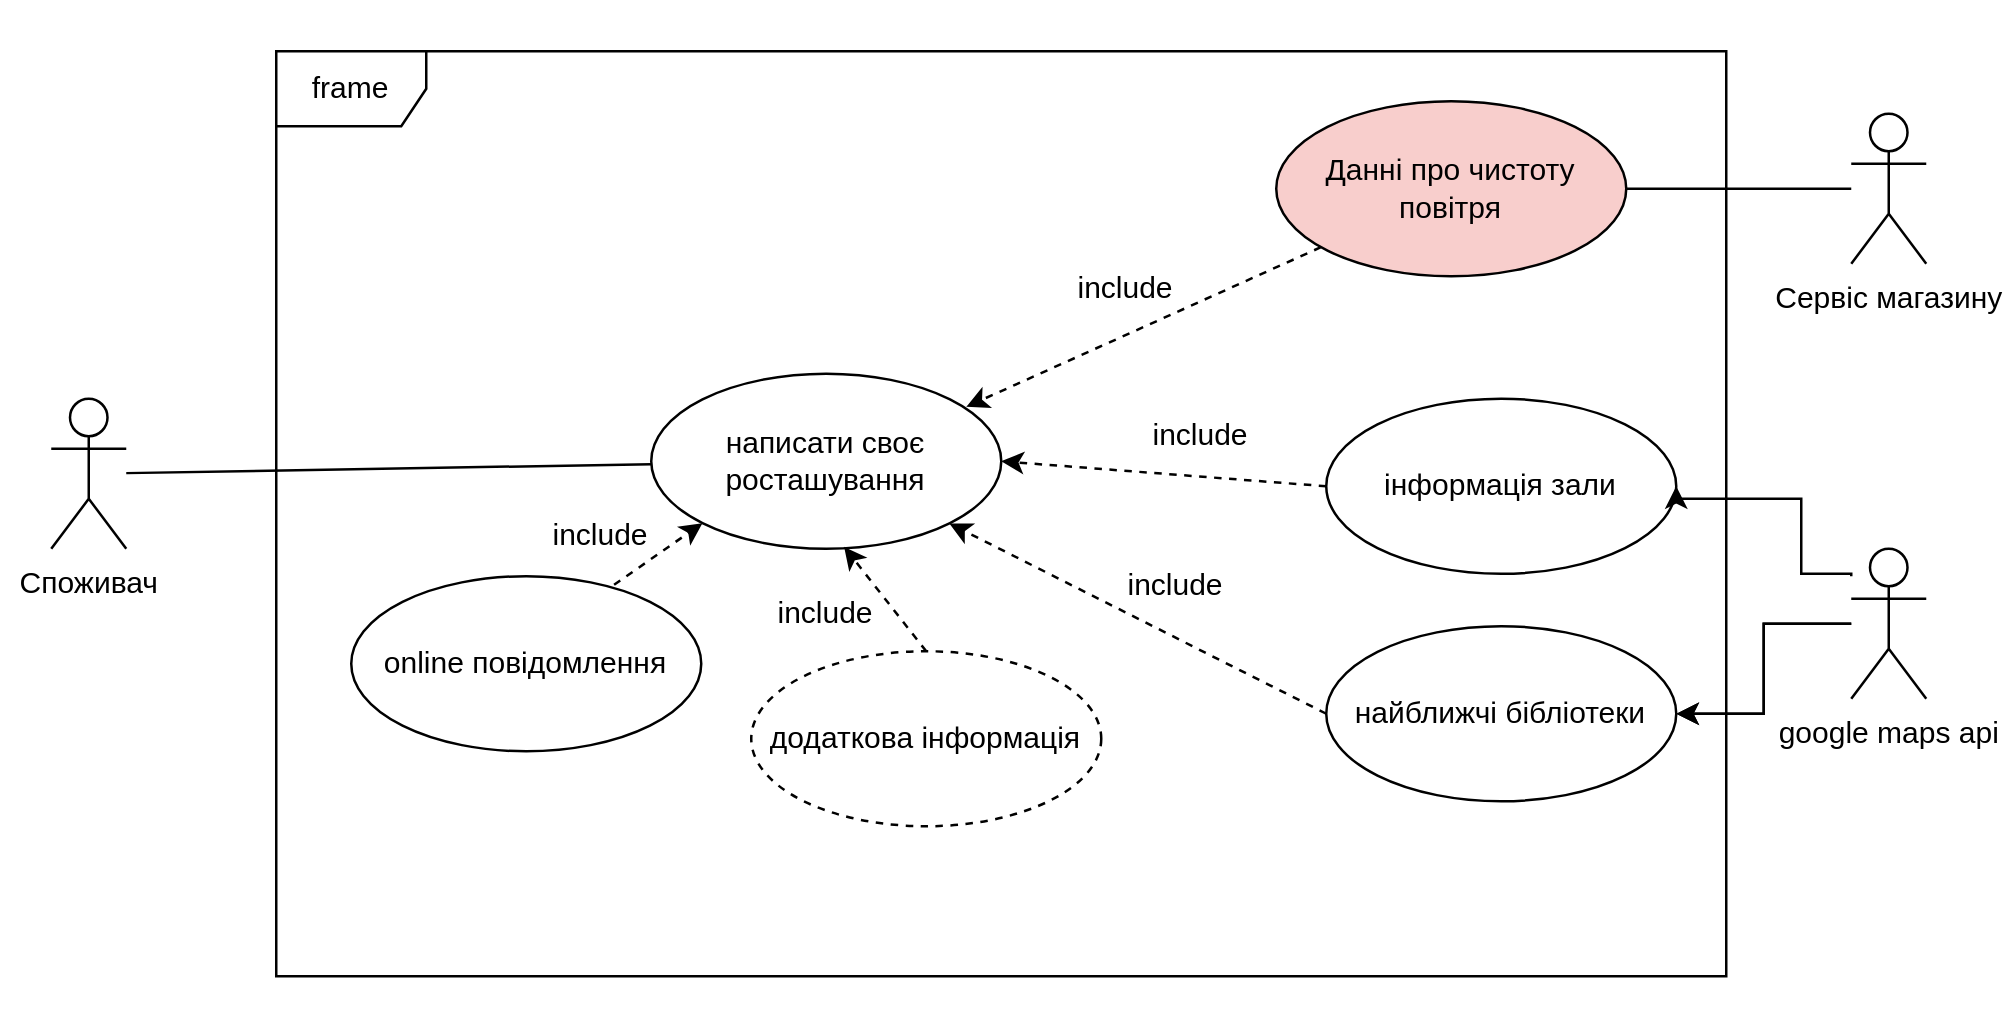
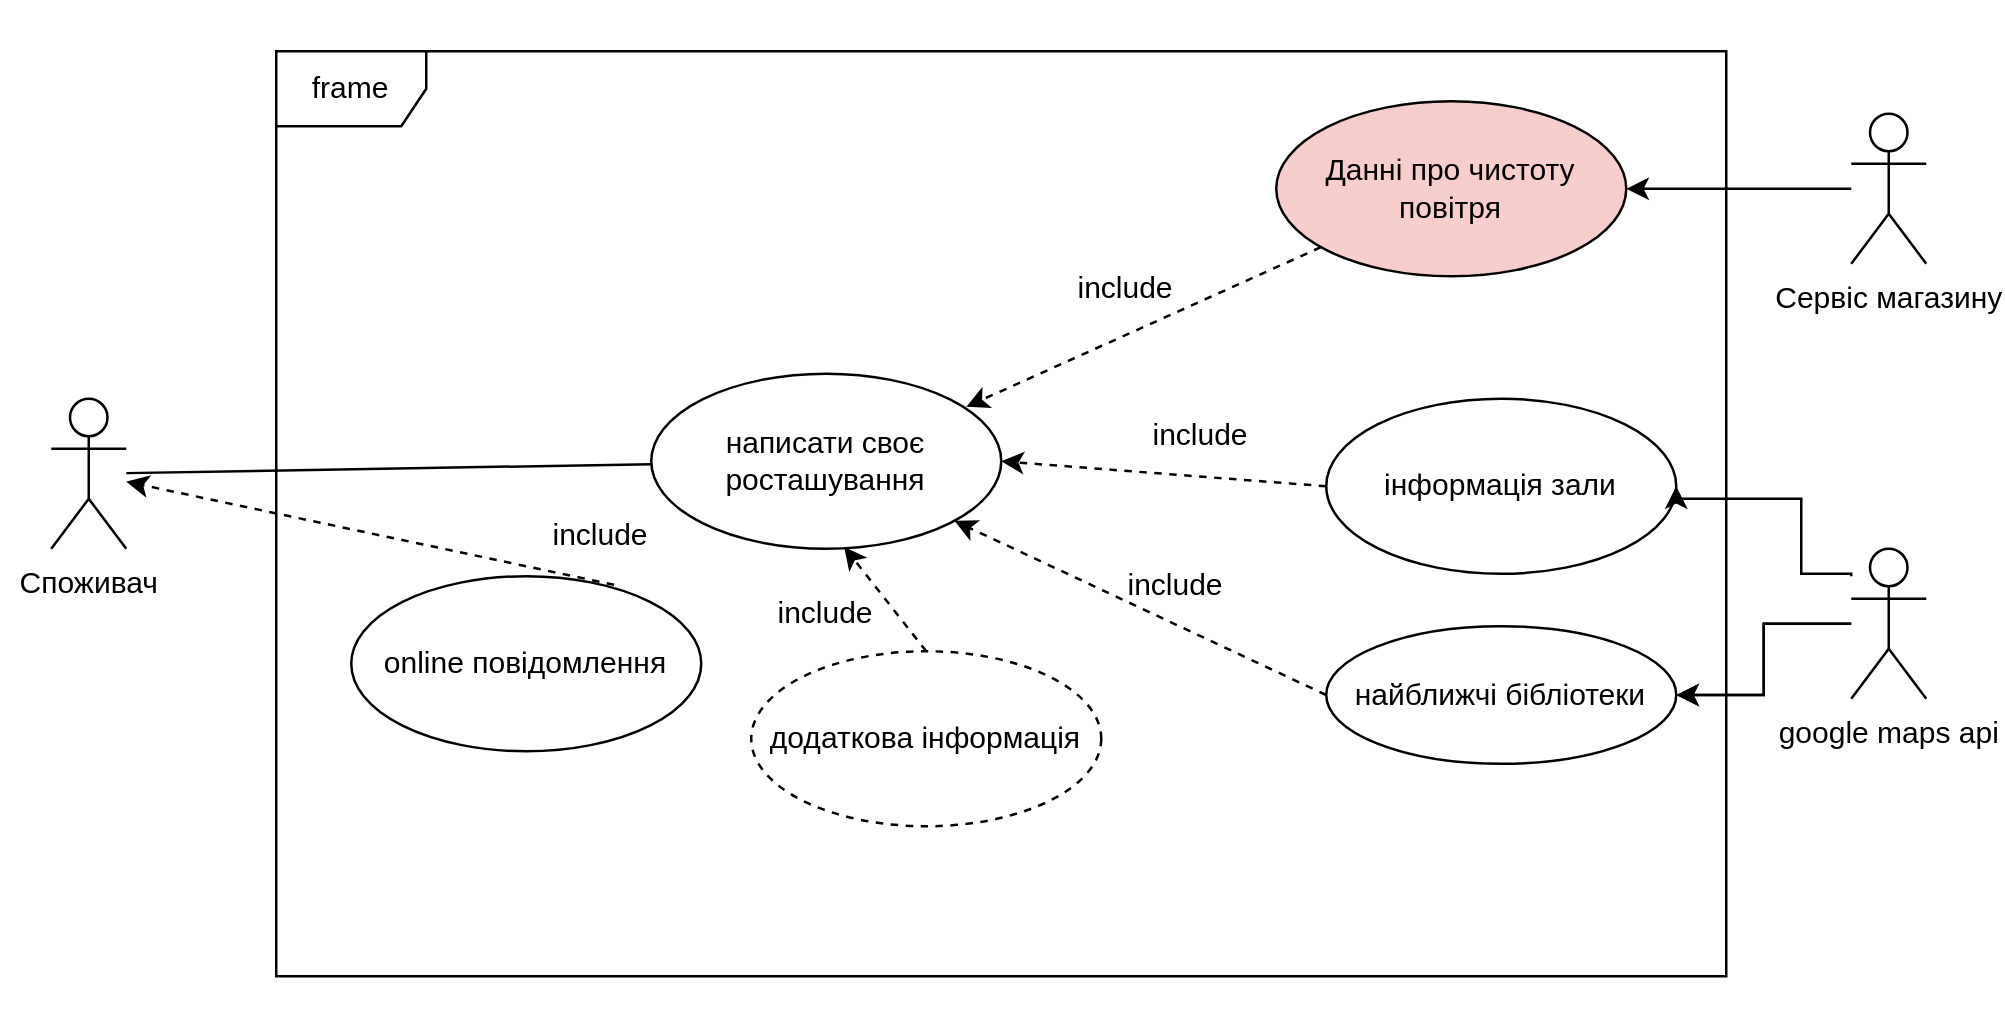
(1637, 189) -> (1644, 189)
(651, 559) -> (449, 550)
(1501, 714) -> (1501, 695)
